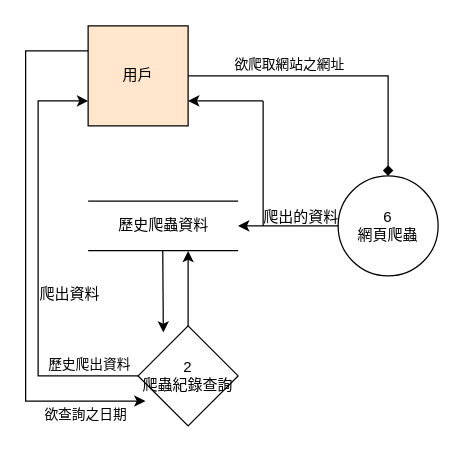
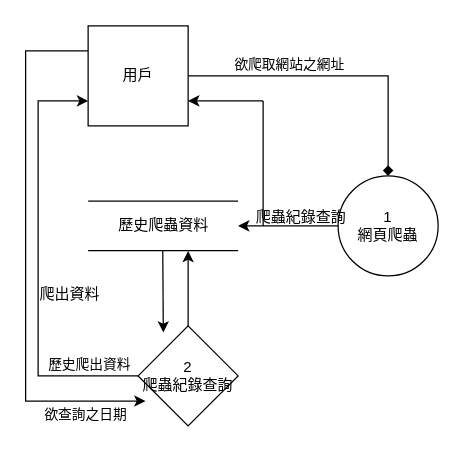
(138, 76) -> (138, 76)
(301, 217) -> (301, 217)
(388, 226) -> (388, 226)
